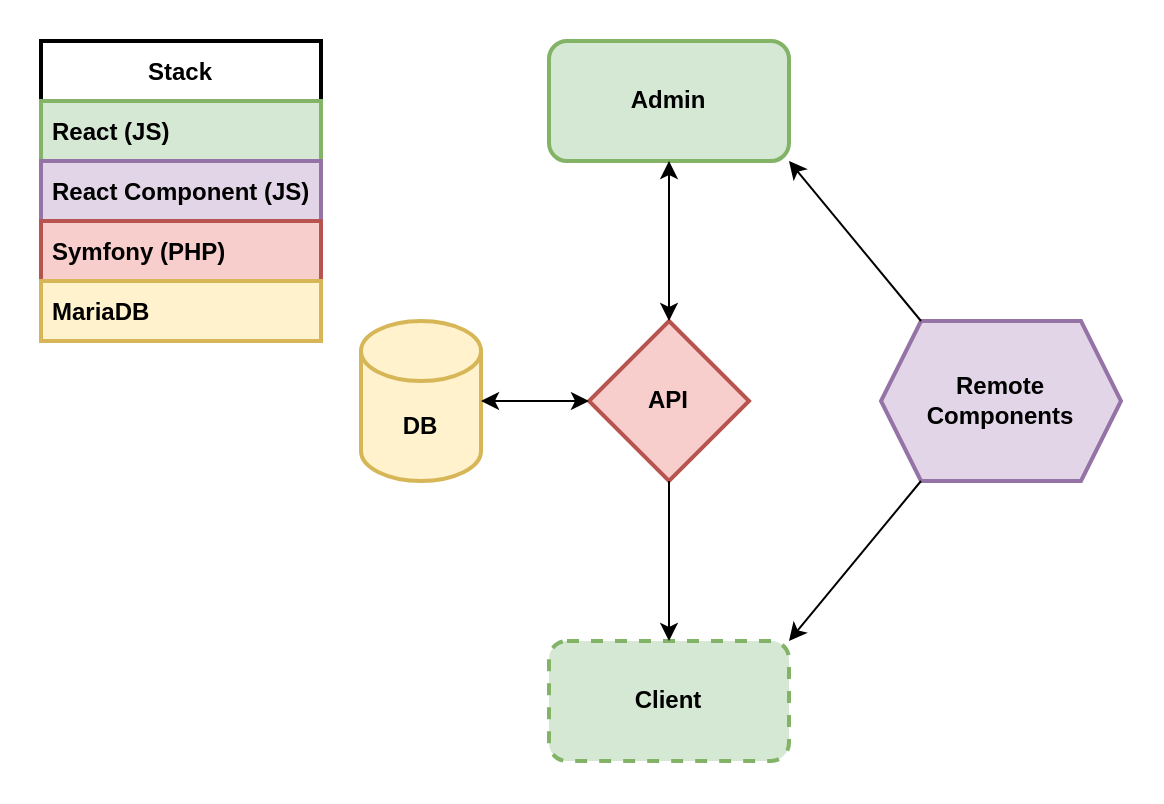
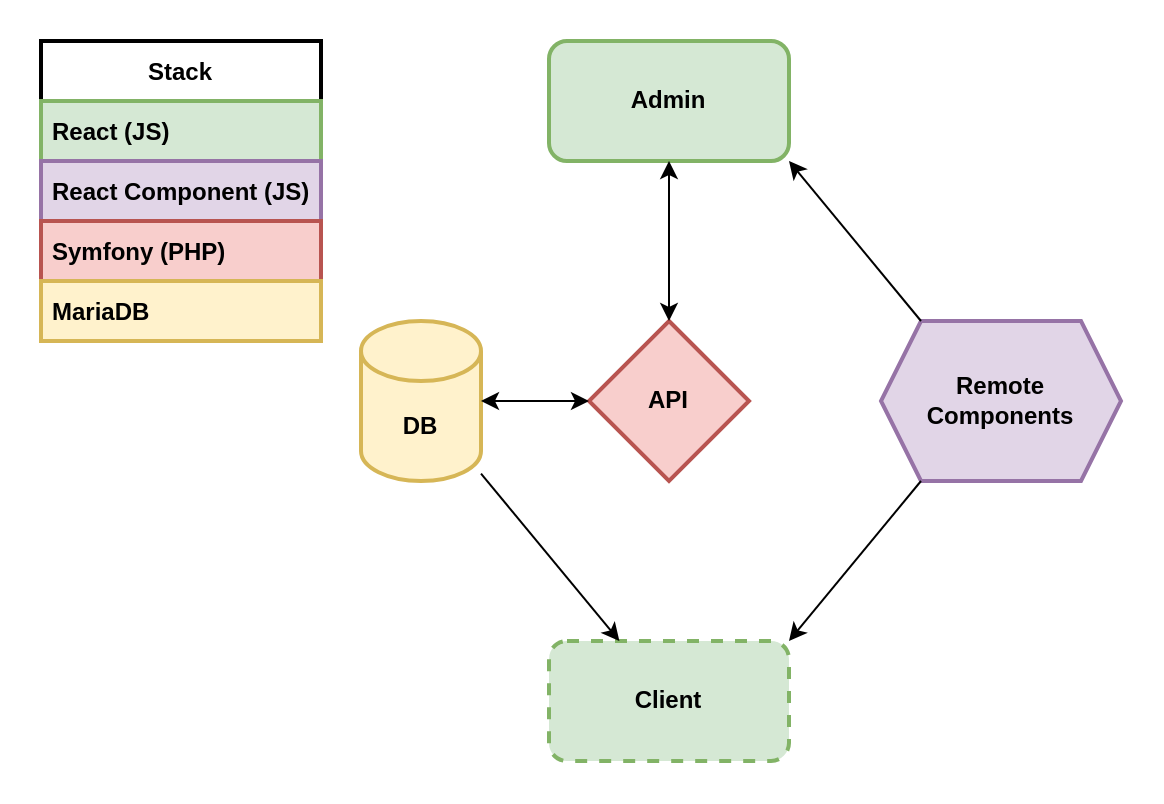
(669, 555) -> (546, 552)
